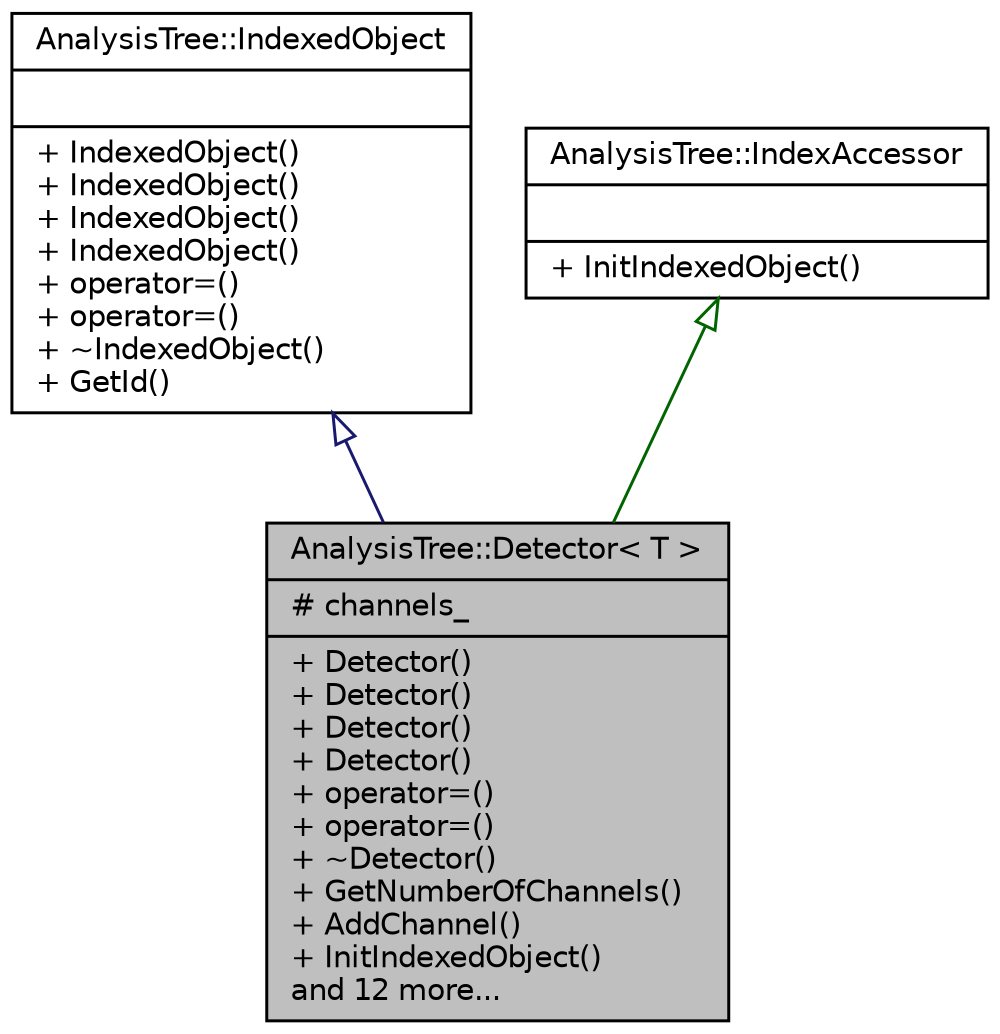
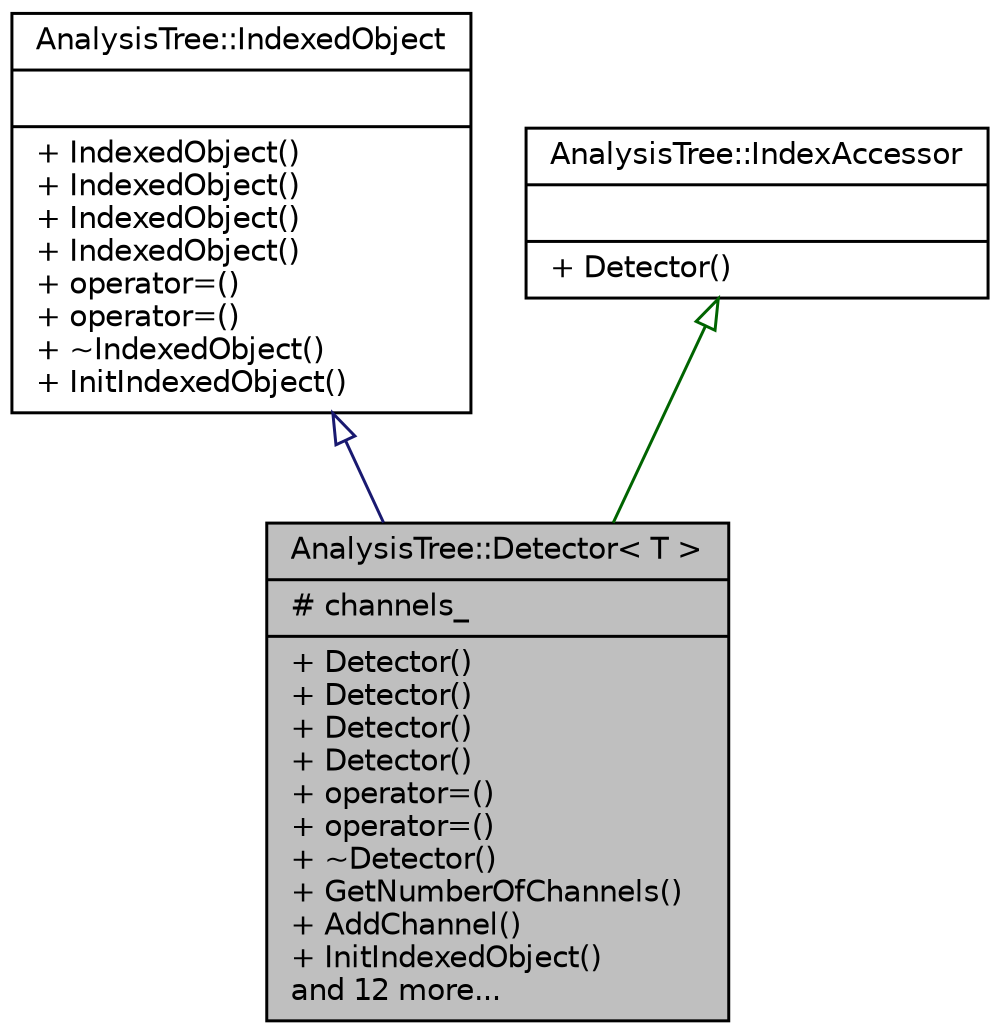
(706, 268) -> (641, 268)
(104, 383) -> (192, 383)
